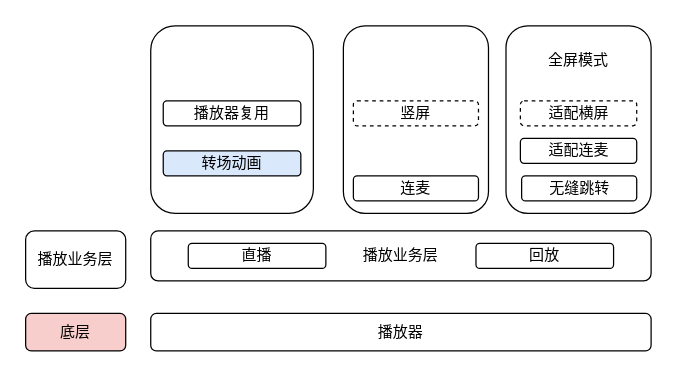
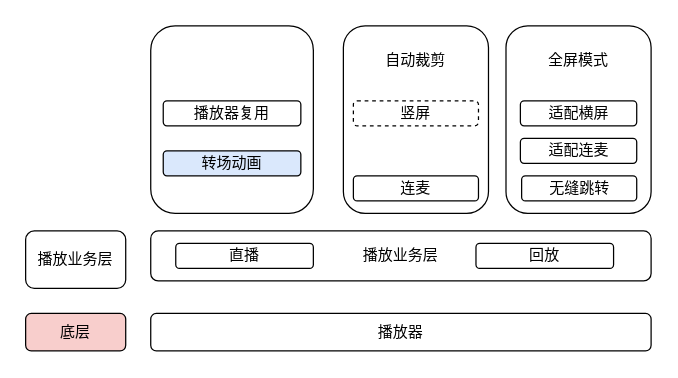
none -> (416, 61)
(578, 113) -> (578, 113)
(257, 256) -> (244, 256)
